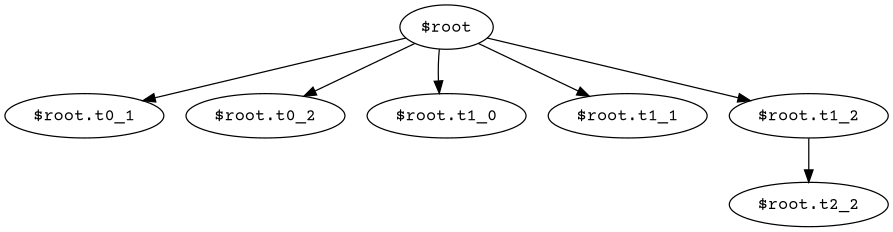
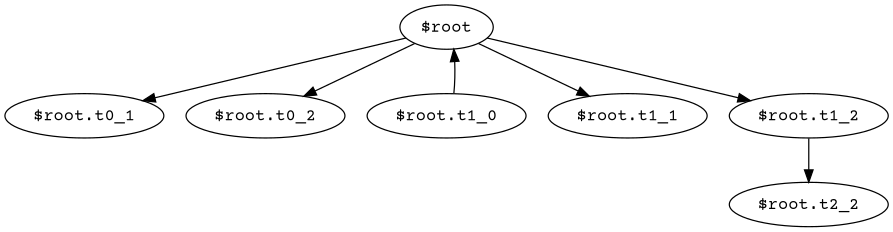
(438, 65) -> (455, 77)
